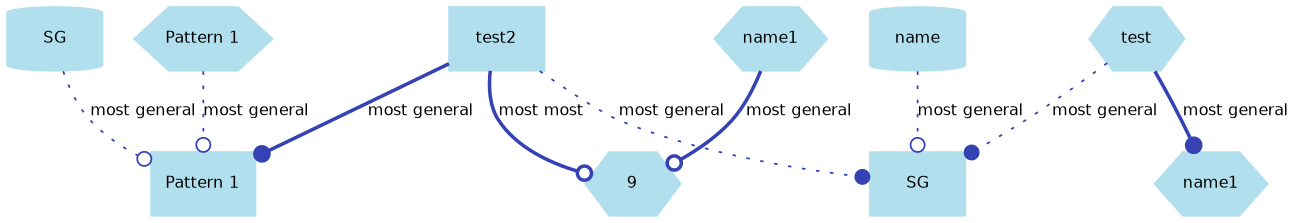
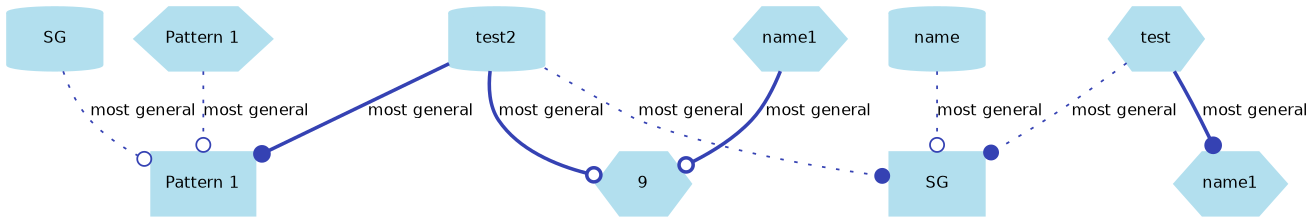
(497, 39) -> (497, 39)
(542, 111) -> (552, 111)
